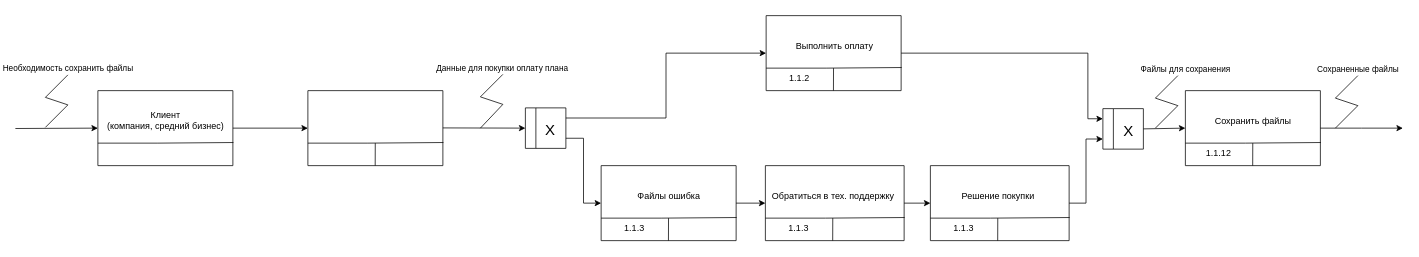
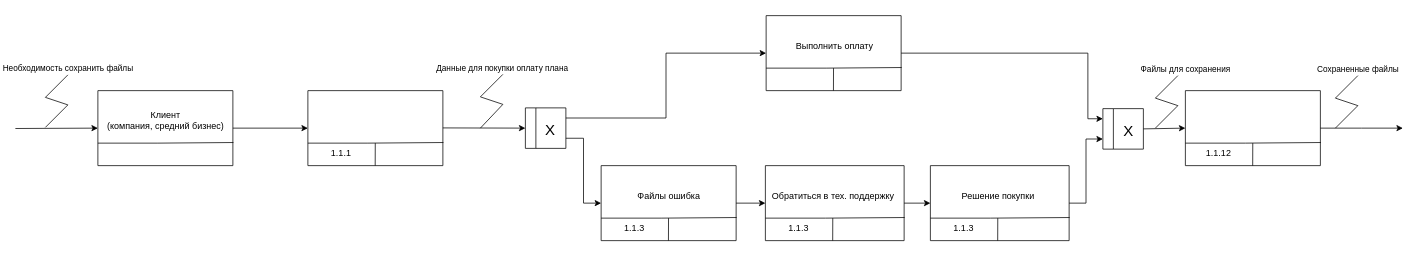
(799, 78) -> none
(1253, 121) -> none
none -> (341, 153)
